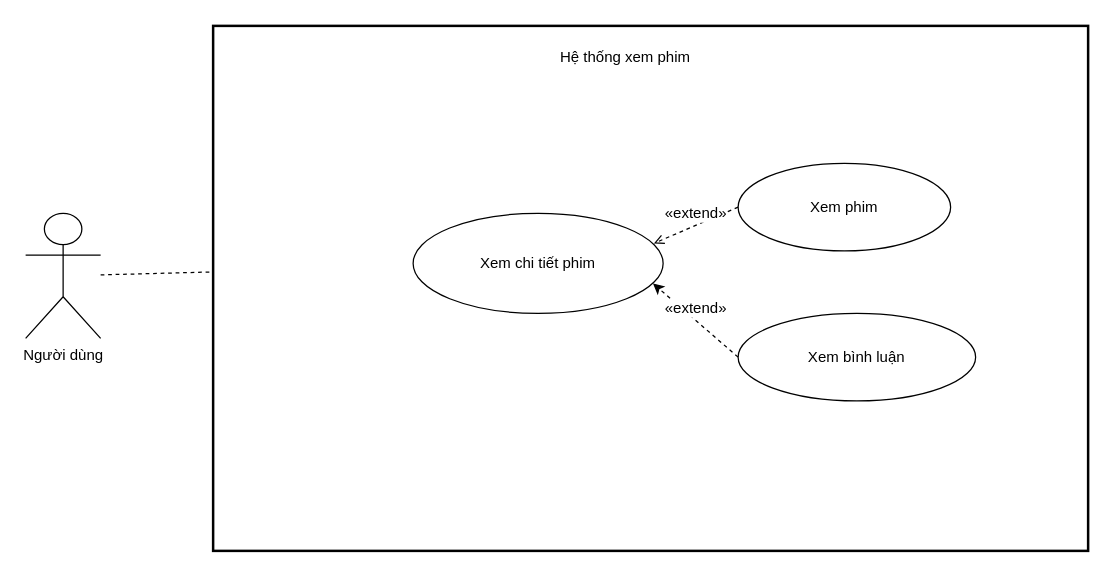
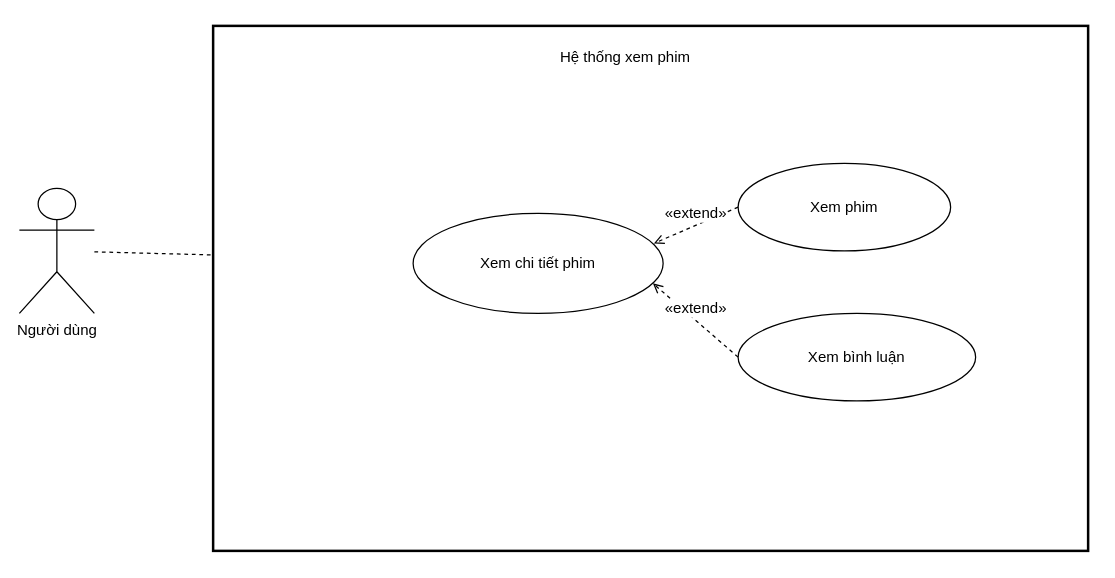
(63, 276) -> (57, 251)
(660, 290) -> (658, 288)
